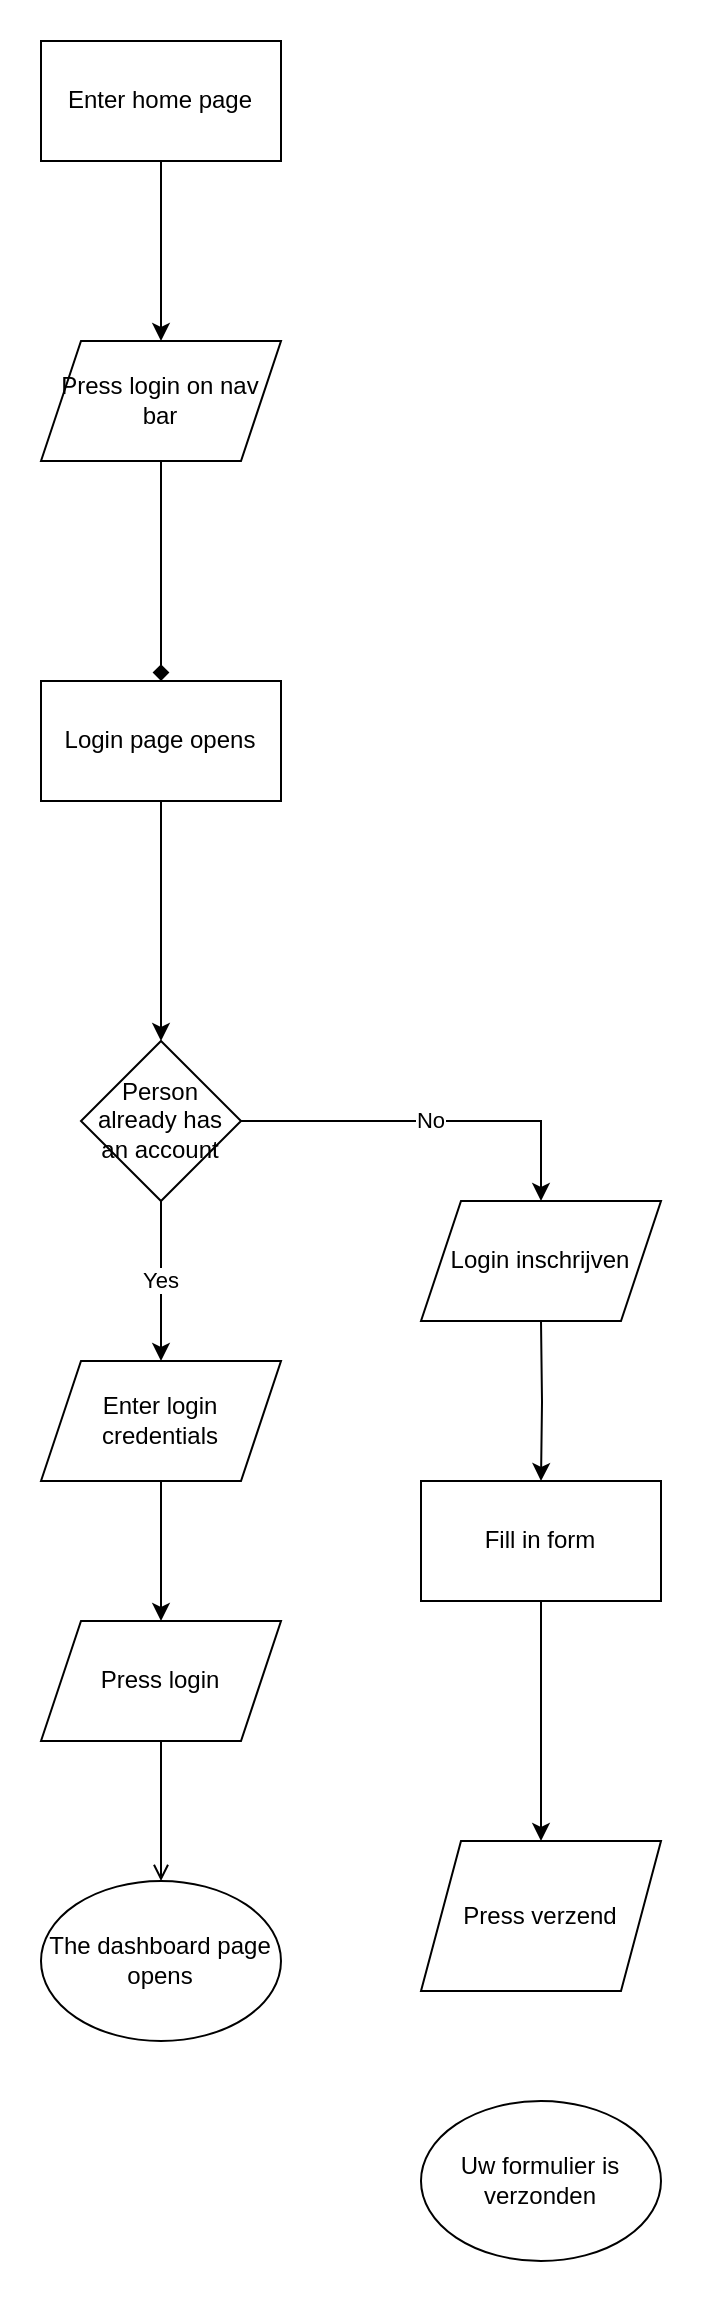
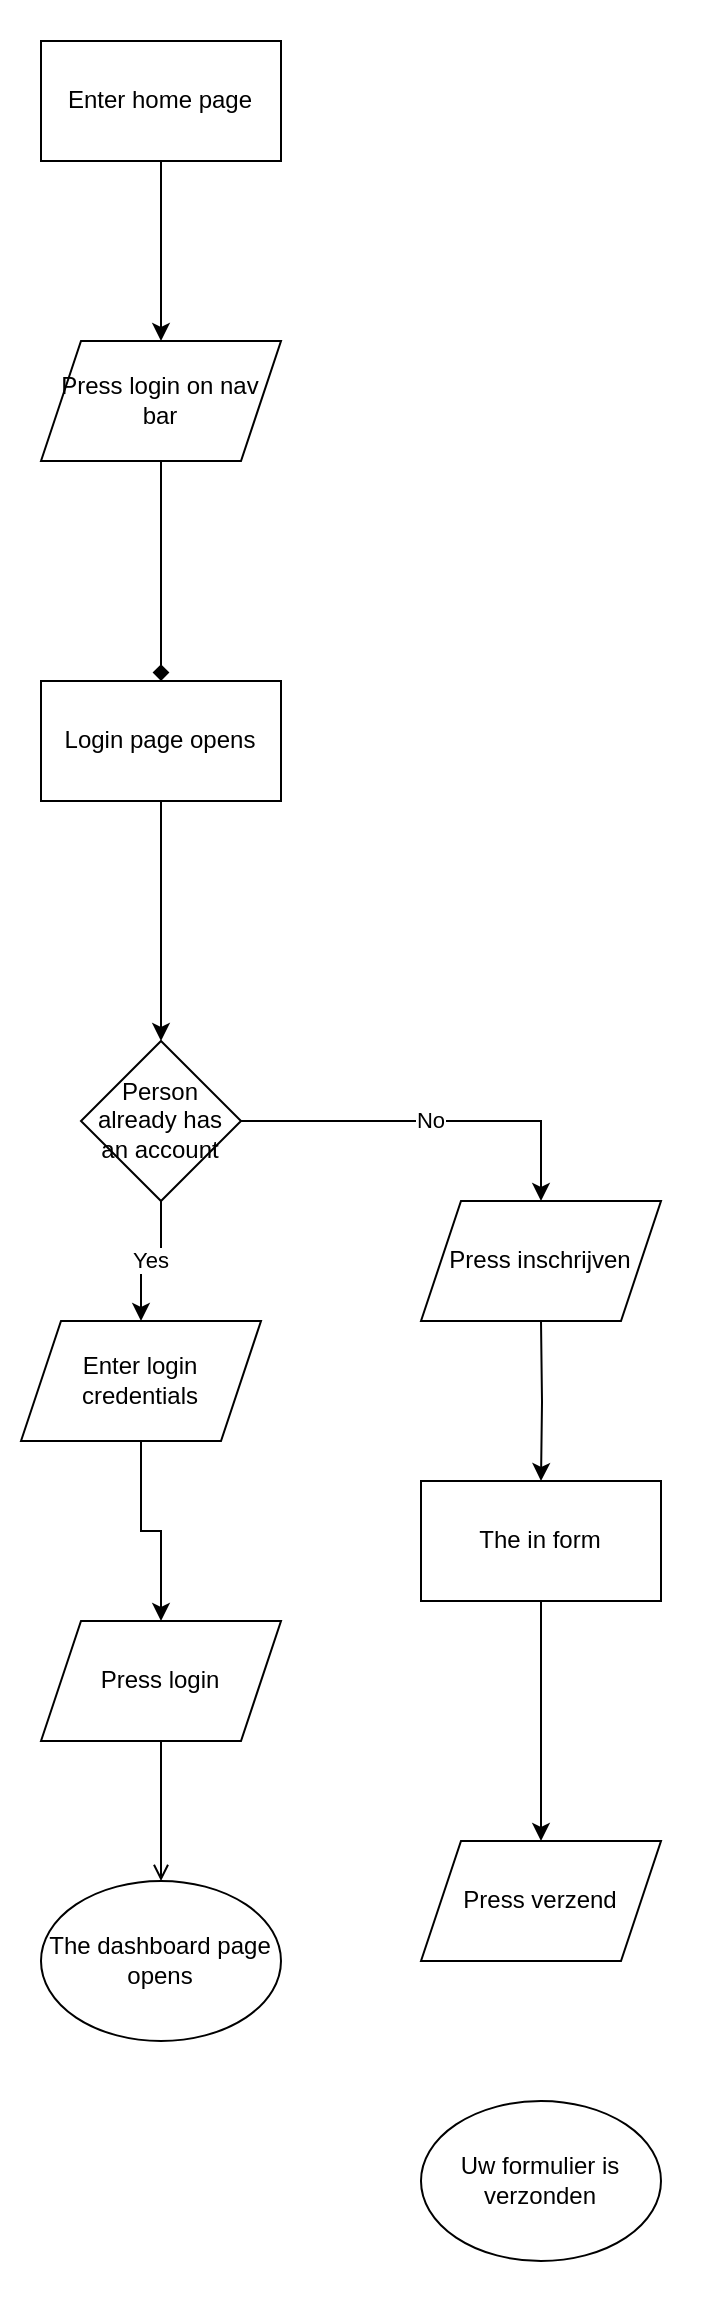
(541, 1261) -> (541, 1261)
(161, 1421) -> (141, 1381)
(541, 1541) -> (541, 1541)
(541, 1916) -> (541, 1901)
